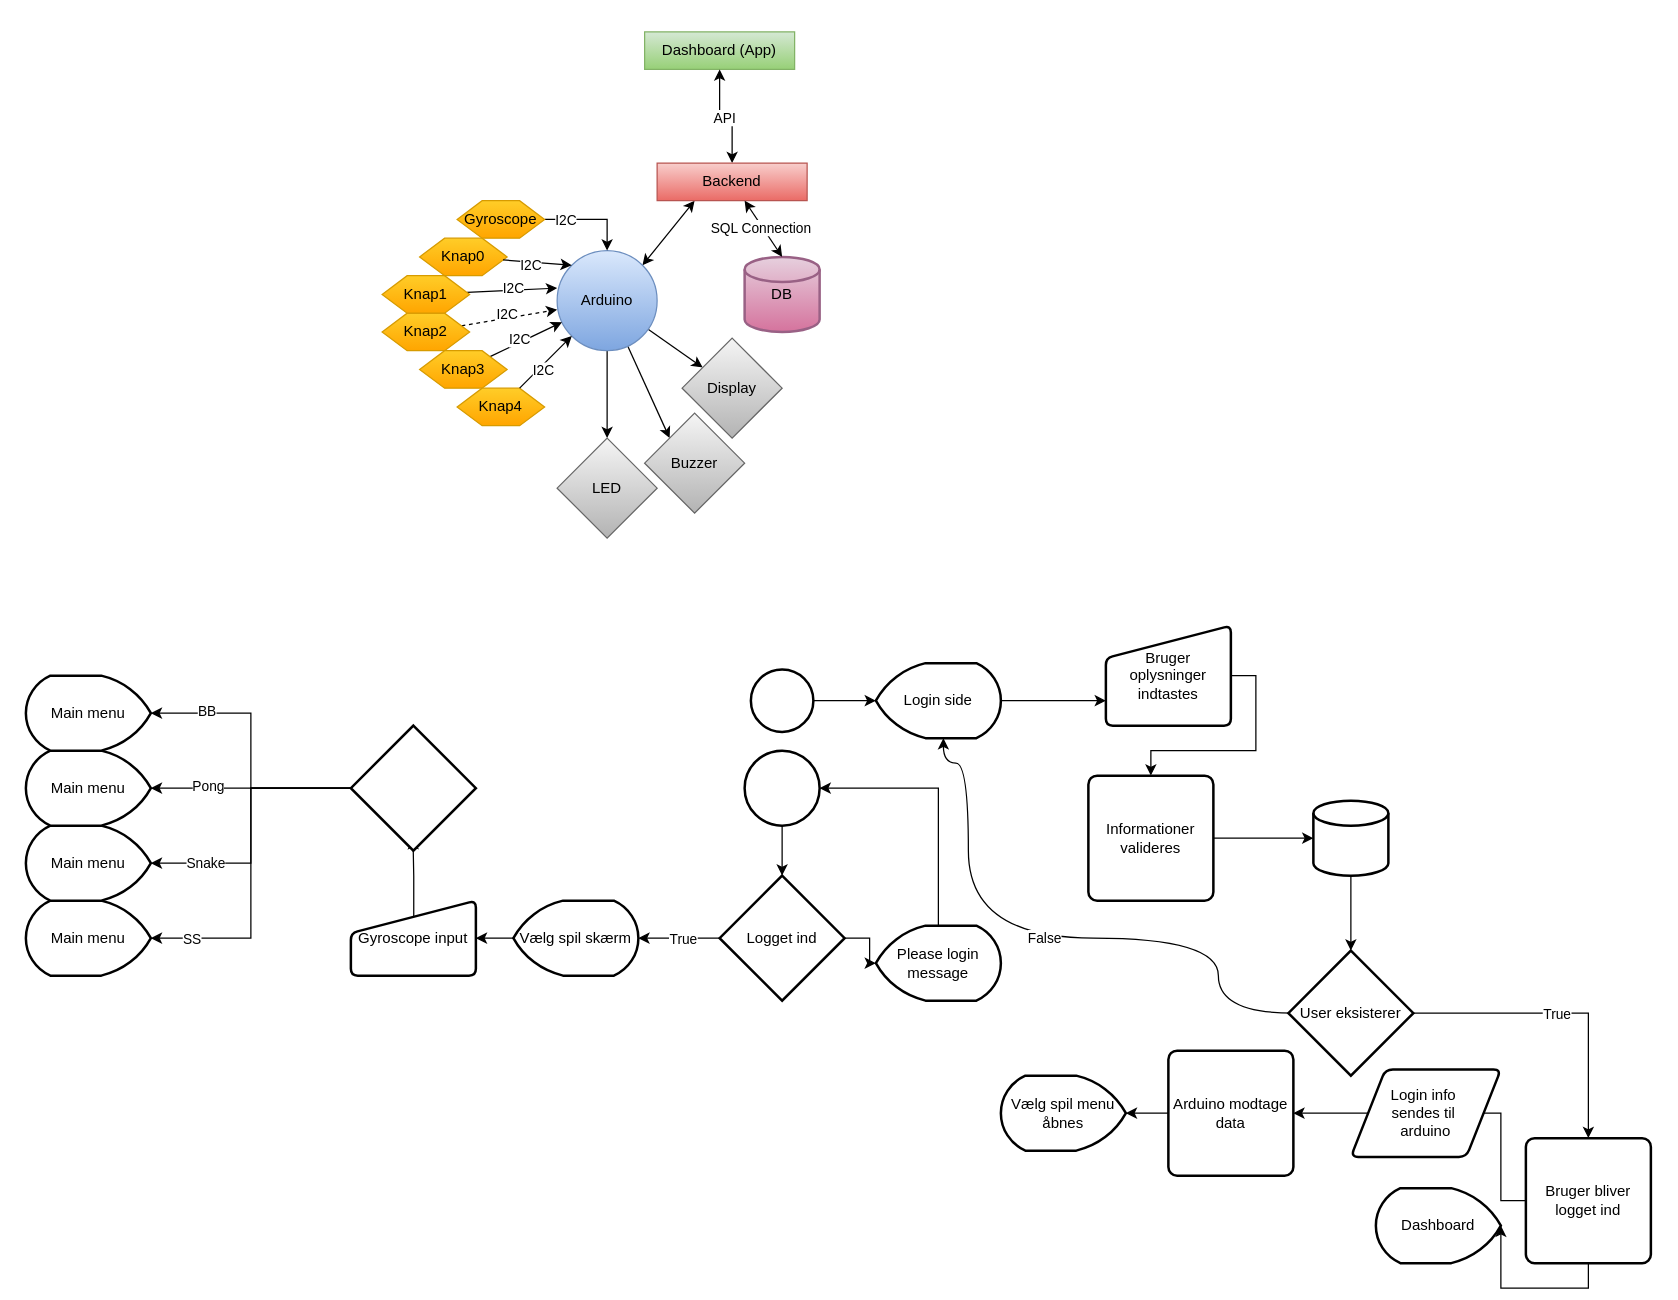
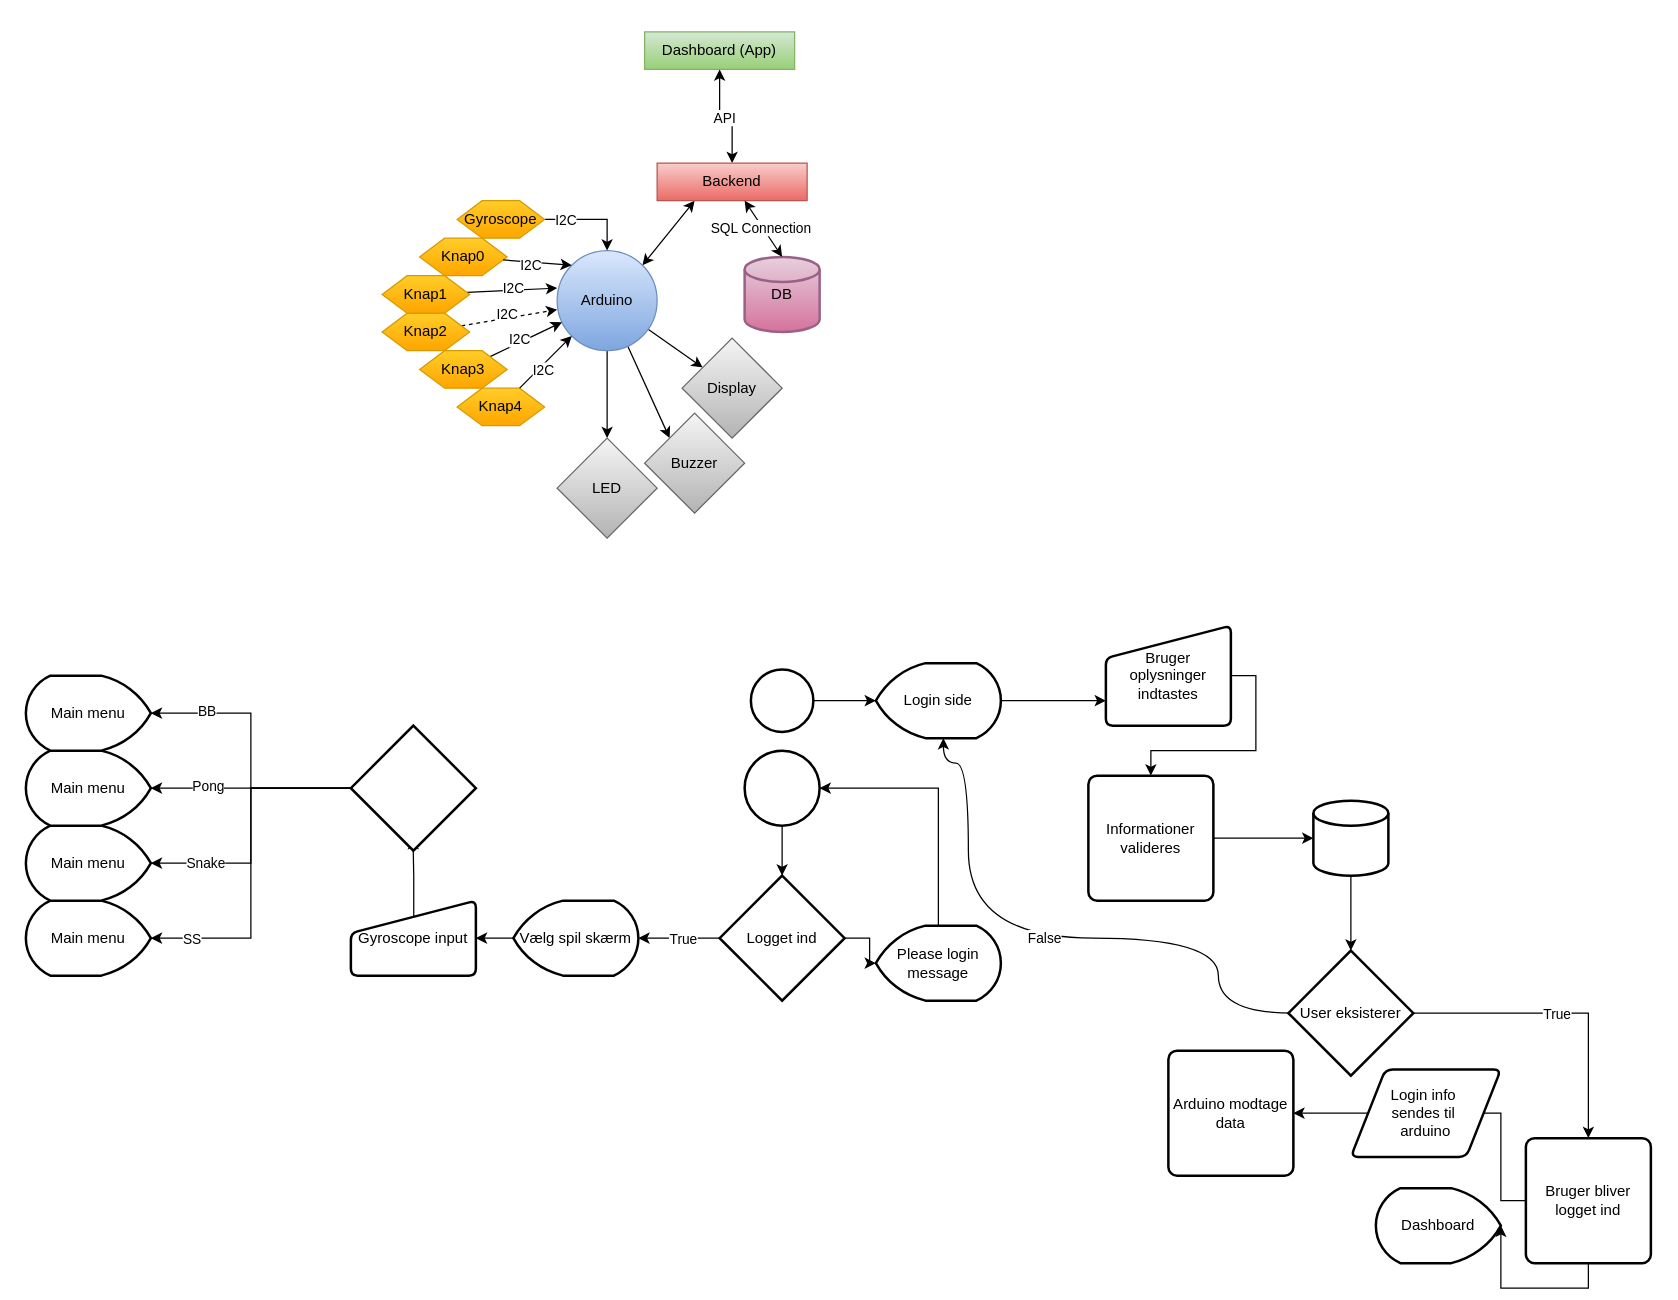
(1063, 1113) -> none
(1144, 1113) -> none
